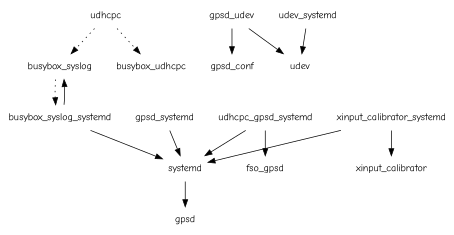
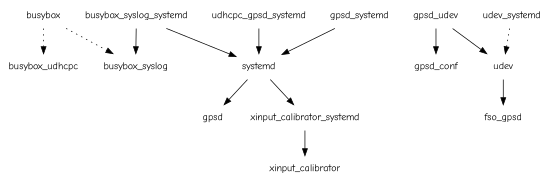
(106, 16) -> (44, 16)
(304, 38) -> (508, 38)
(55, 89) -> none
(265, 140) -> (503, 89)
(278, 145) -> (280, 90)
